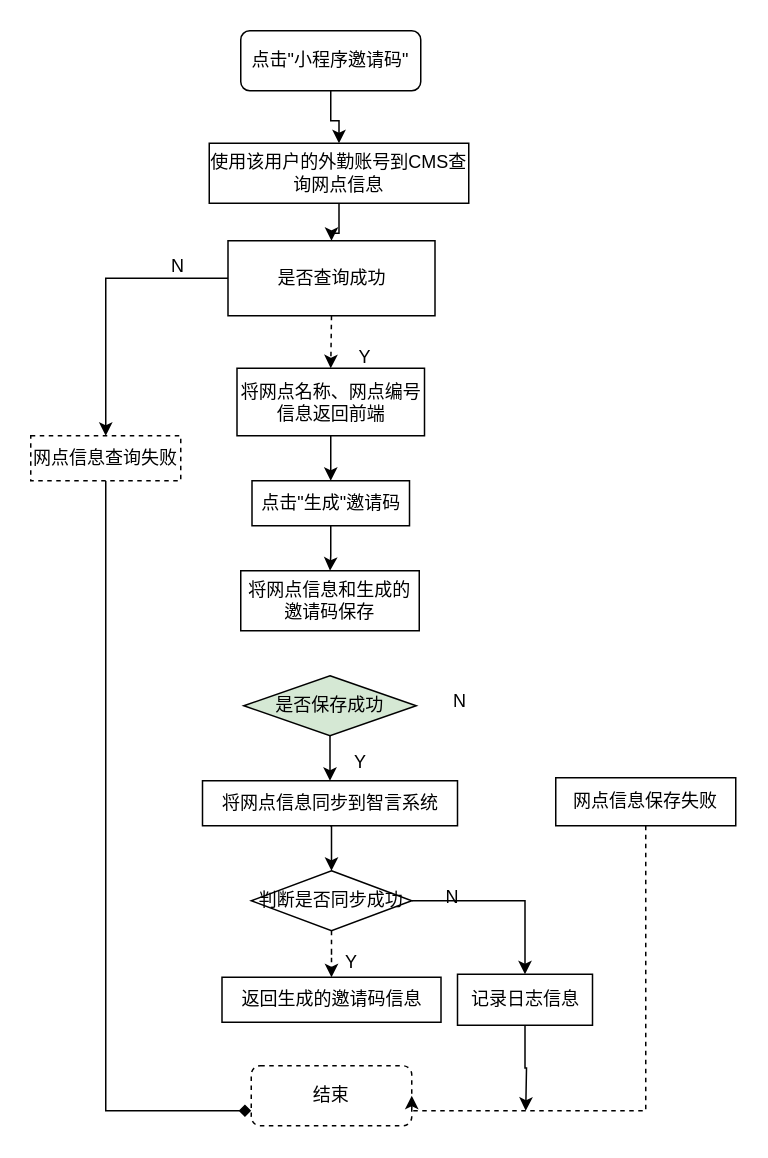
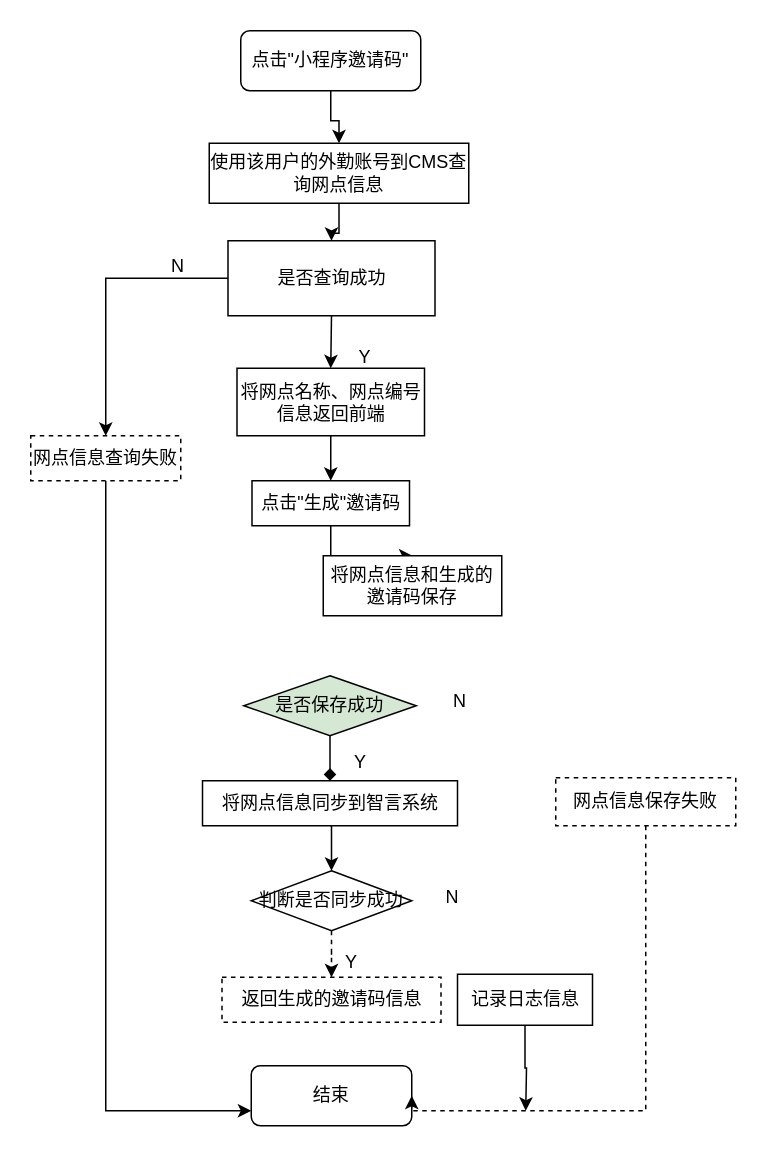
(331, 338) -> (331, 338)
(330, 601) -> (413, 586)
(330, 769) -> (330, 768)
(646, 802) -> (646, 802)
(500, 901) -> none
(332, 1000) -> (332, 1000)
(332, 1096) -> (332, 1096)
(239, 1111) -> (240, 1111)
